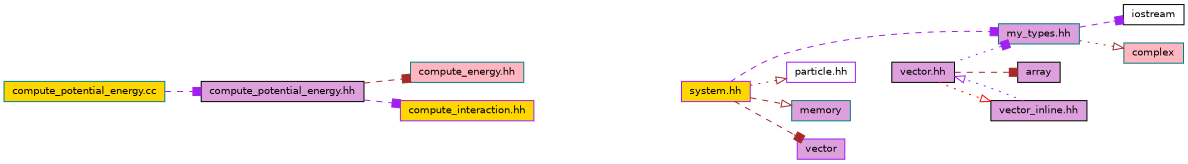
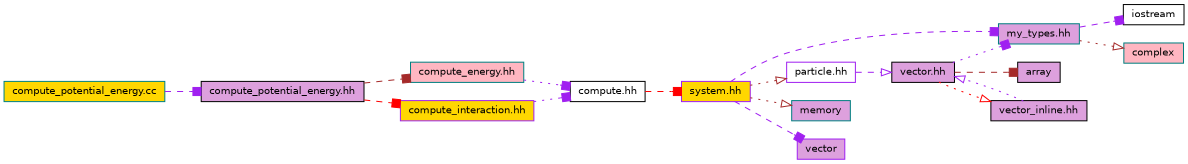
none -> (868, 72)
none -> (608, 92)
(377, 101) -> (377, 101)
(766, 101) -> (766, 101)
(764, 118) -> (764, 118)
